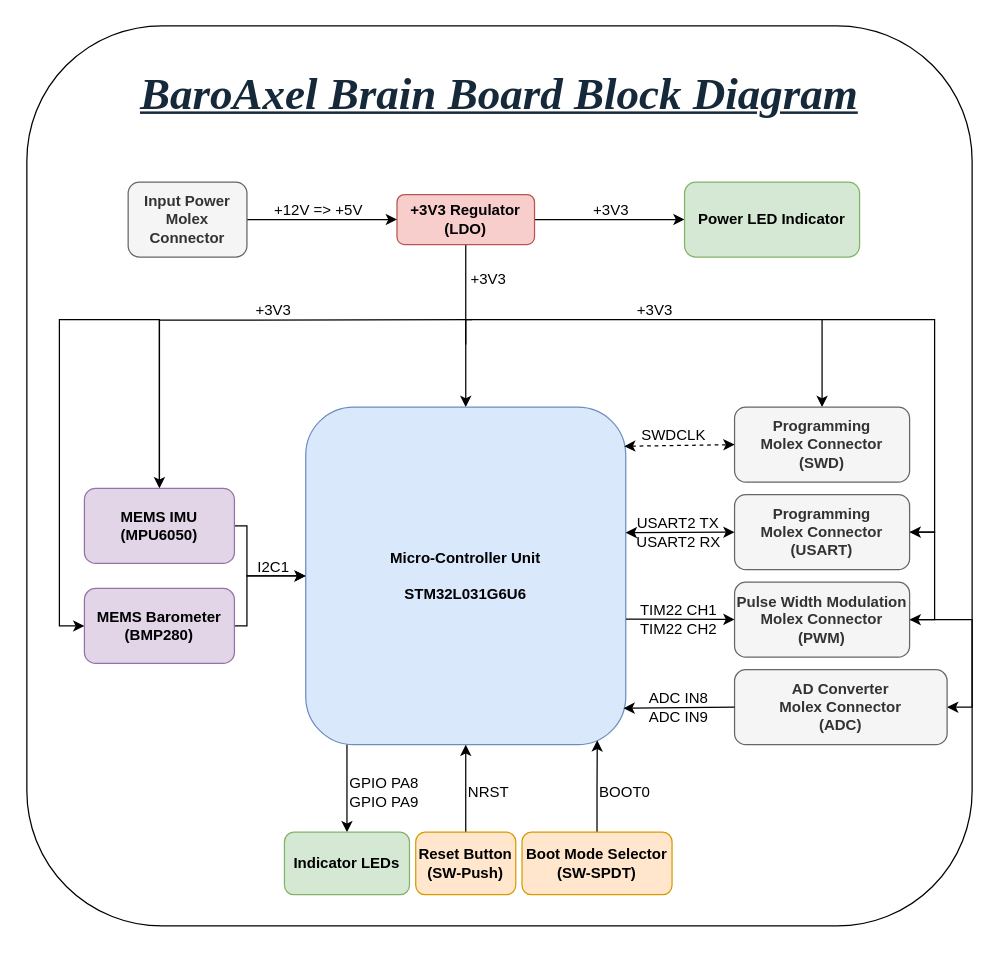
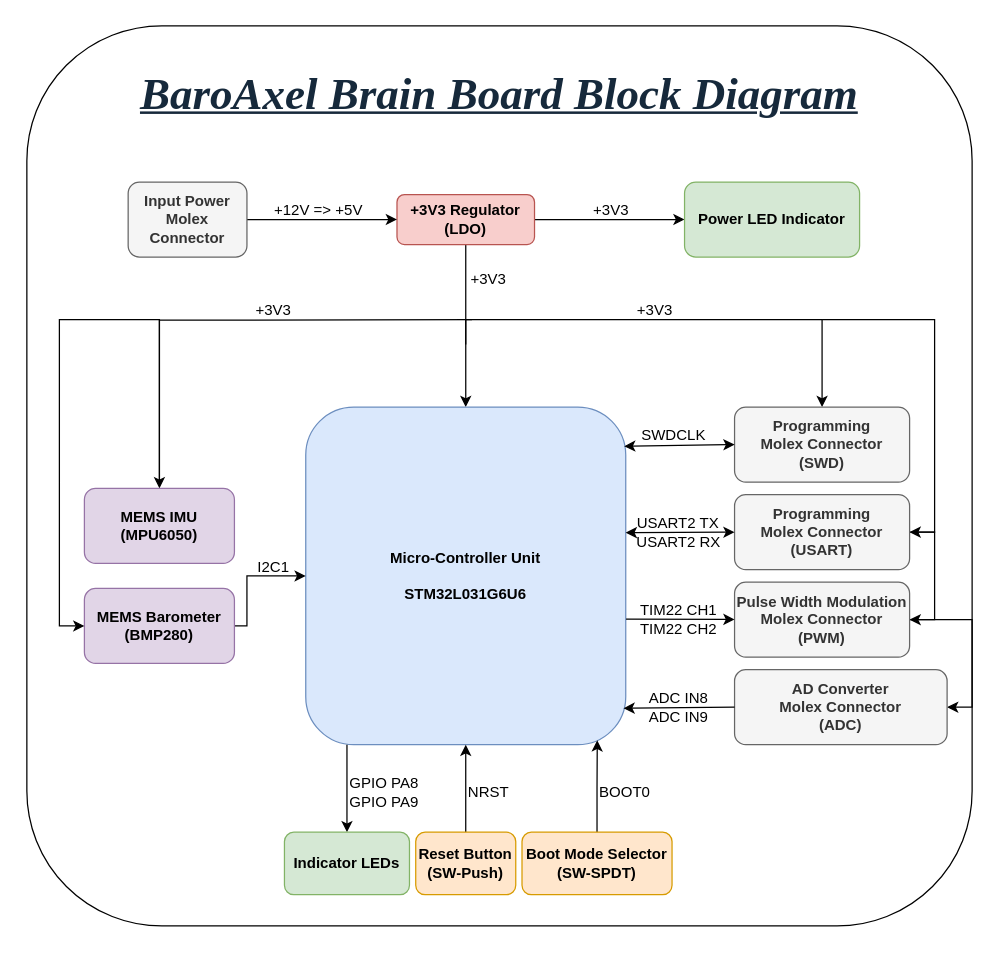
(678, 445) -> (678, 445)
(247, 543) -> none
